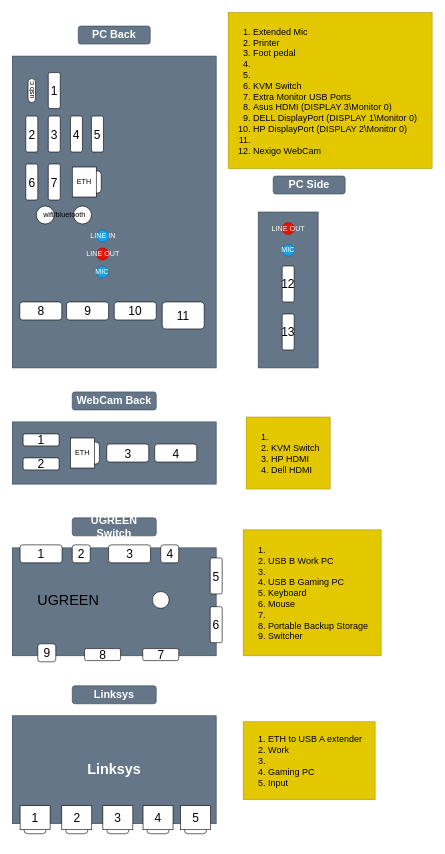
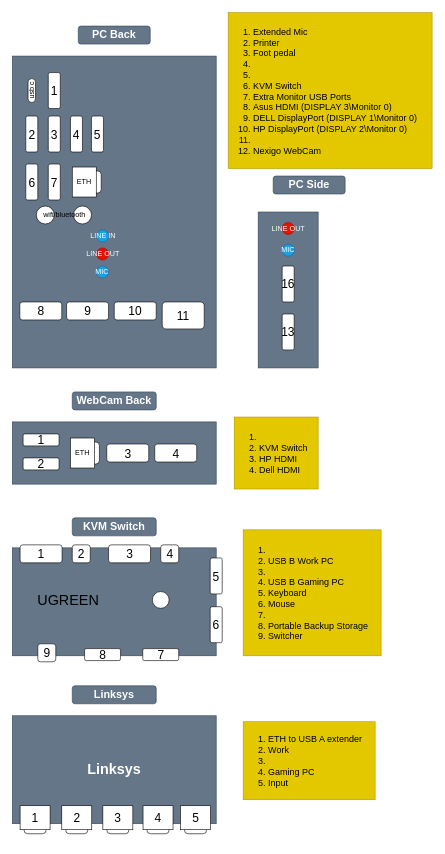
(288, 284) -> (288, 284)
(288, 453) -> (276, 453)
(114, 527) -> (114, 527)
